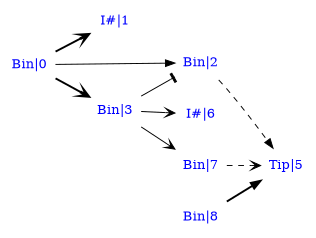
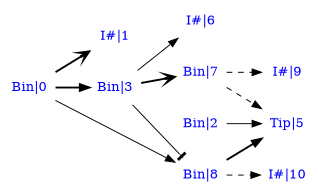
(110, 64) -> (111, 129)
none -> (287, 72)
(68, 85) -> (68, 88)
(156, 88) -> (156, 129)
(244, 110) -> (239, 124)
(153, 112) -> (154, 57)
(154, 135) -> (153, 81)
(239, 166) -> (240, 96)
none -> (287, 175)
